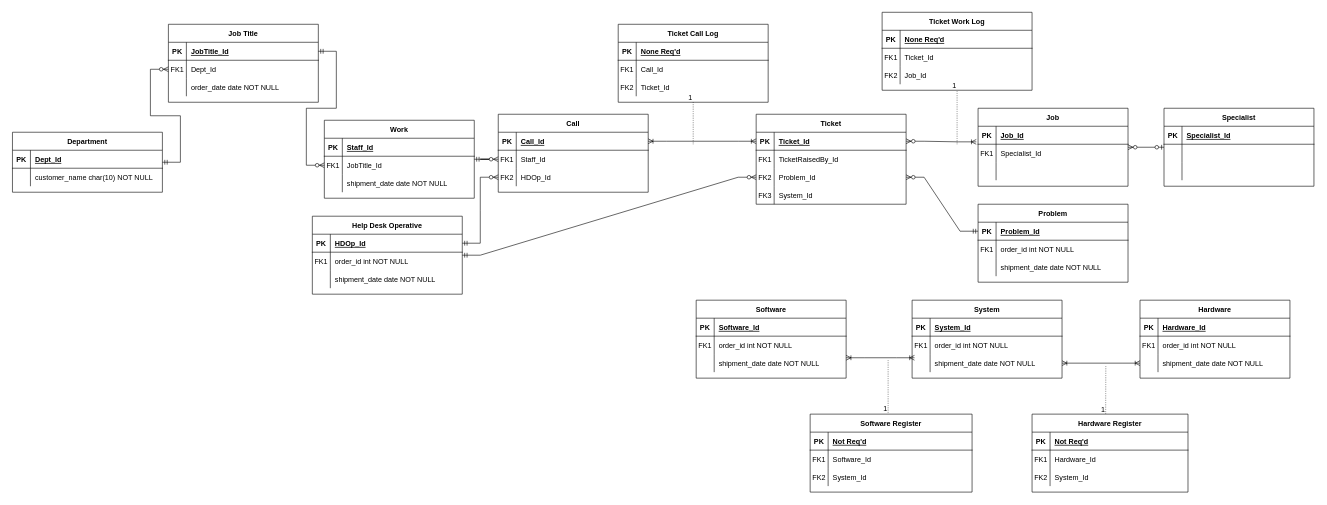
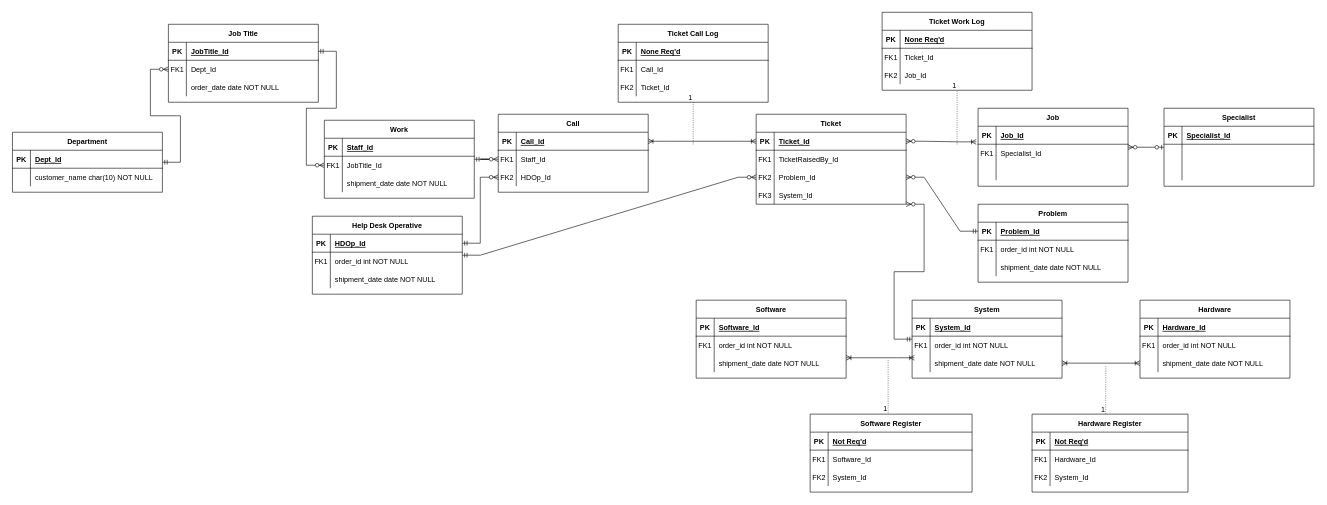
none -> (909, 272)
